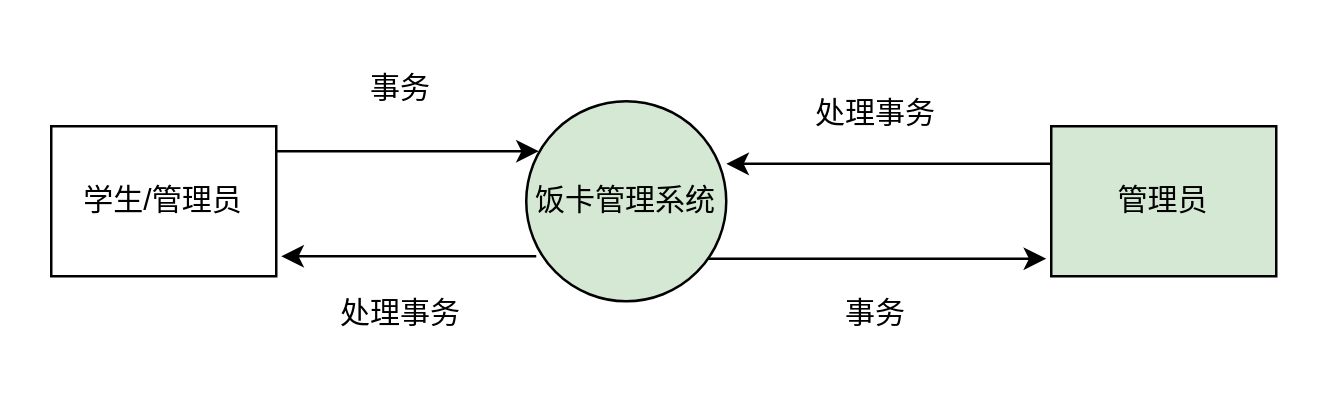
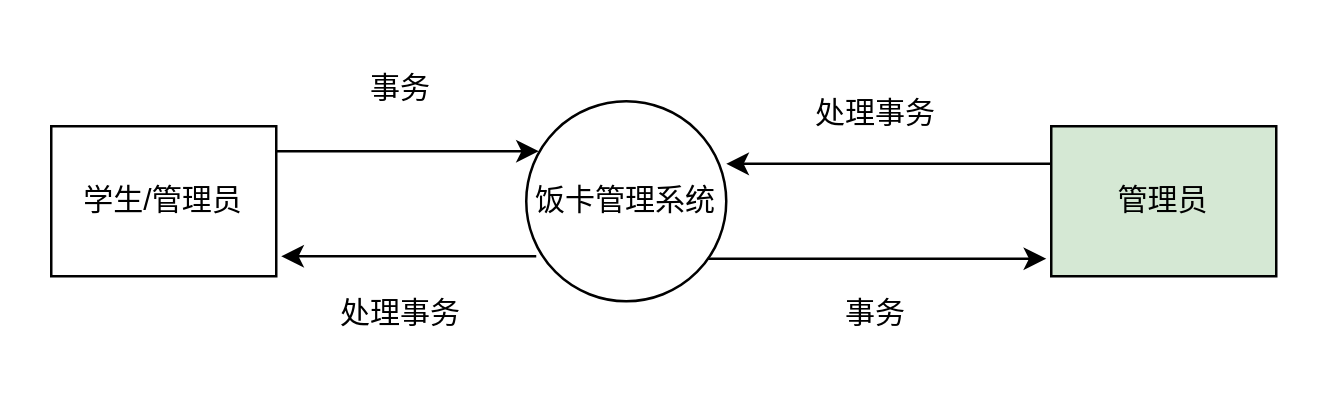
(626, 201) -> (626, 201)
